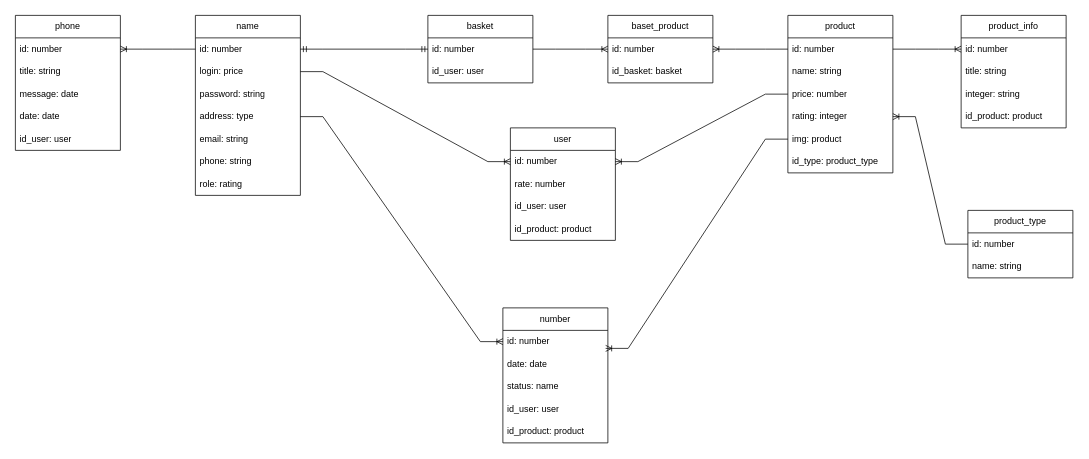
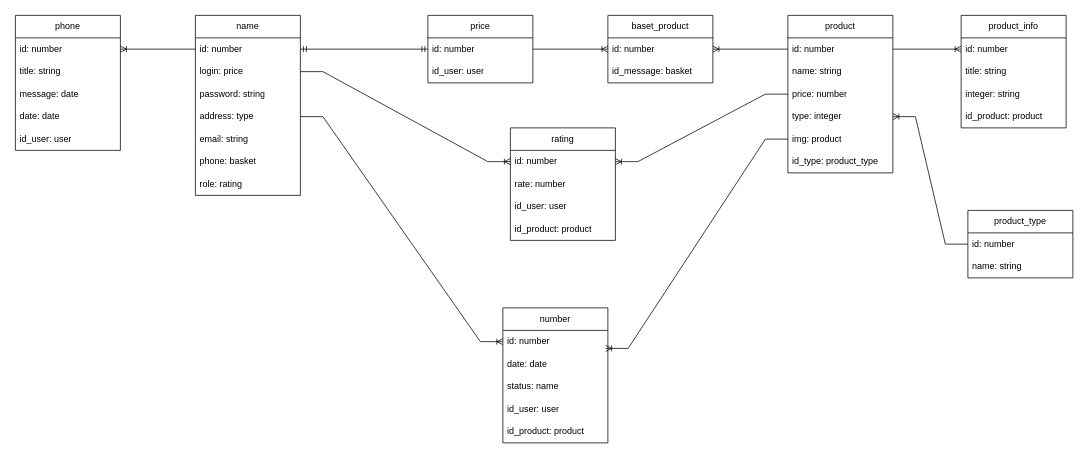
(480, 27) -> (480, 27)
(652, 72) -> (654, 72)
(825, 117) -> (822, 117)
(563, 139) -> (563, 139)
(229, 162) -> (230, 162)
